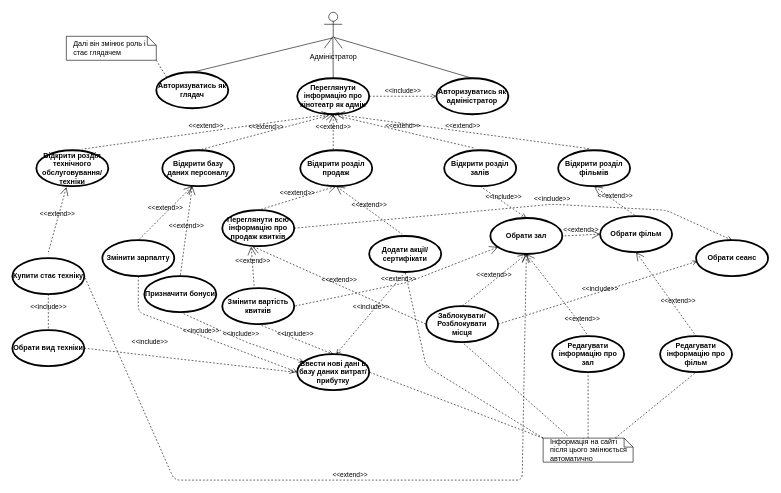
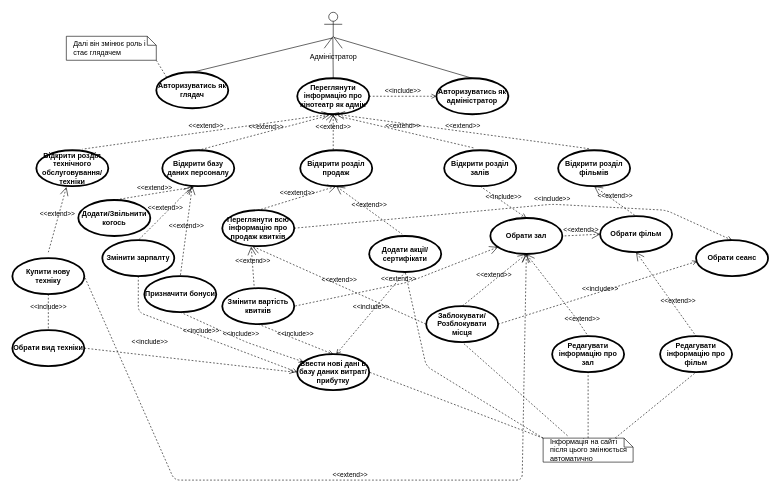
none -> (129, 198)
none -> (114, 218)
(48, 276) -> (48, 276)
